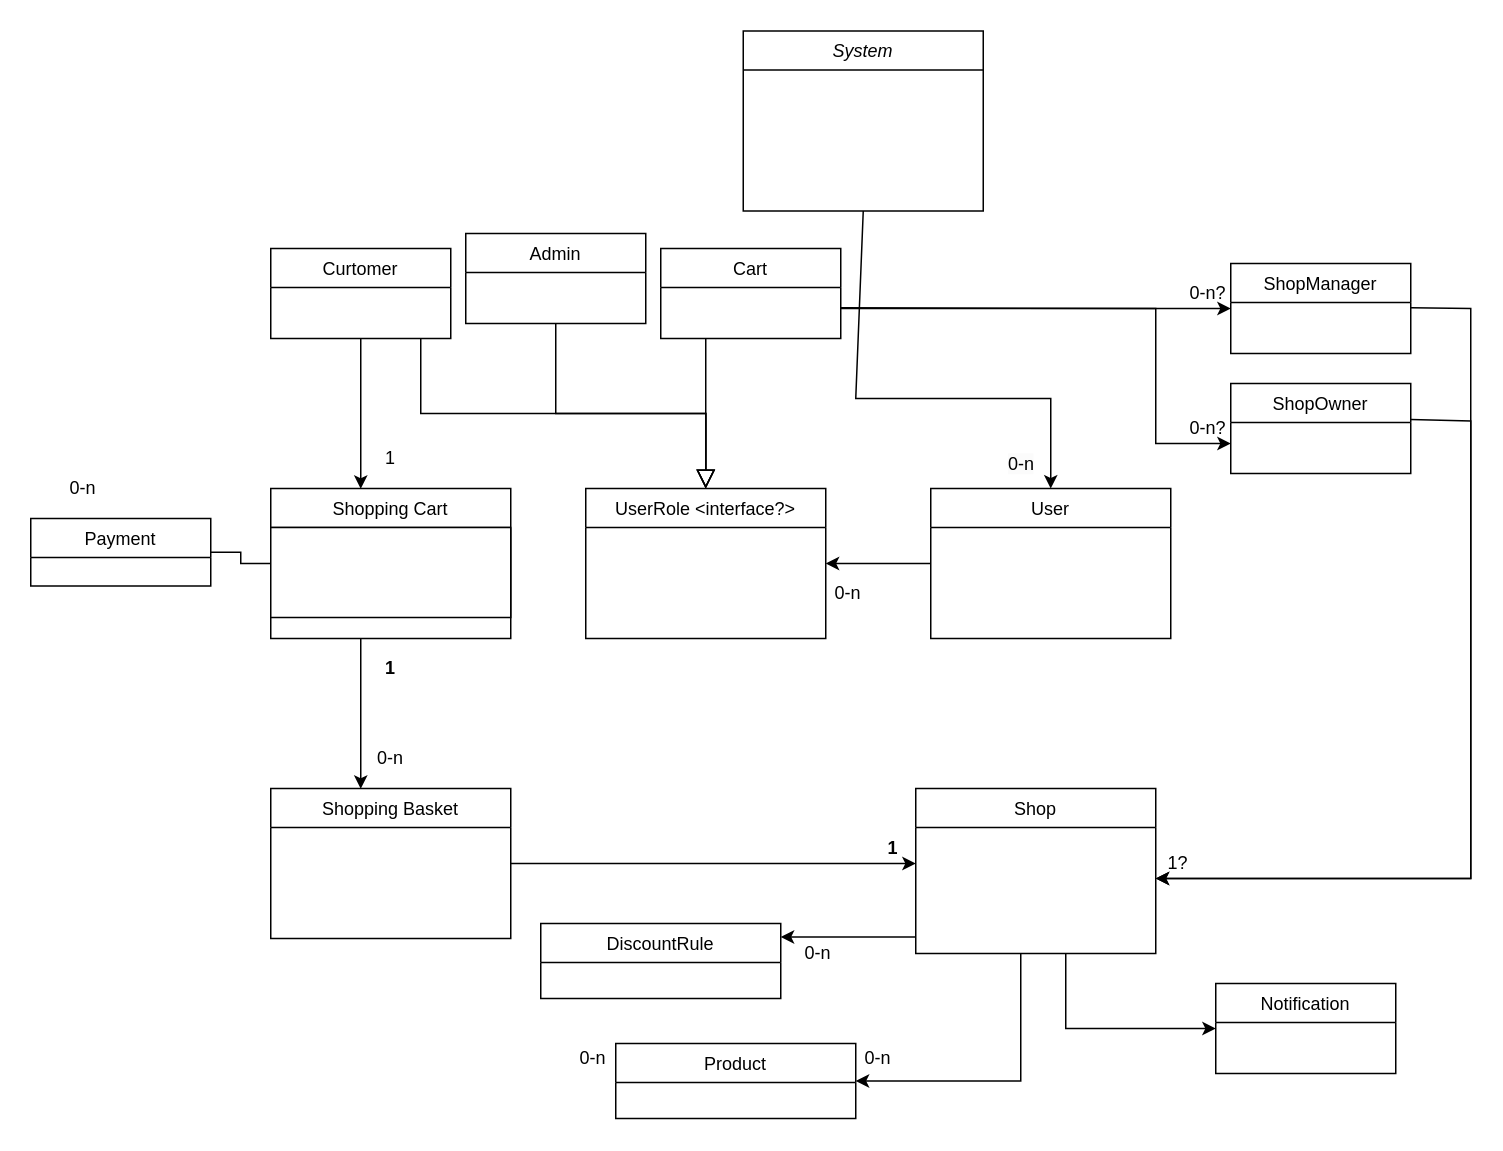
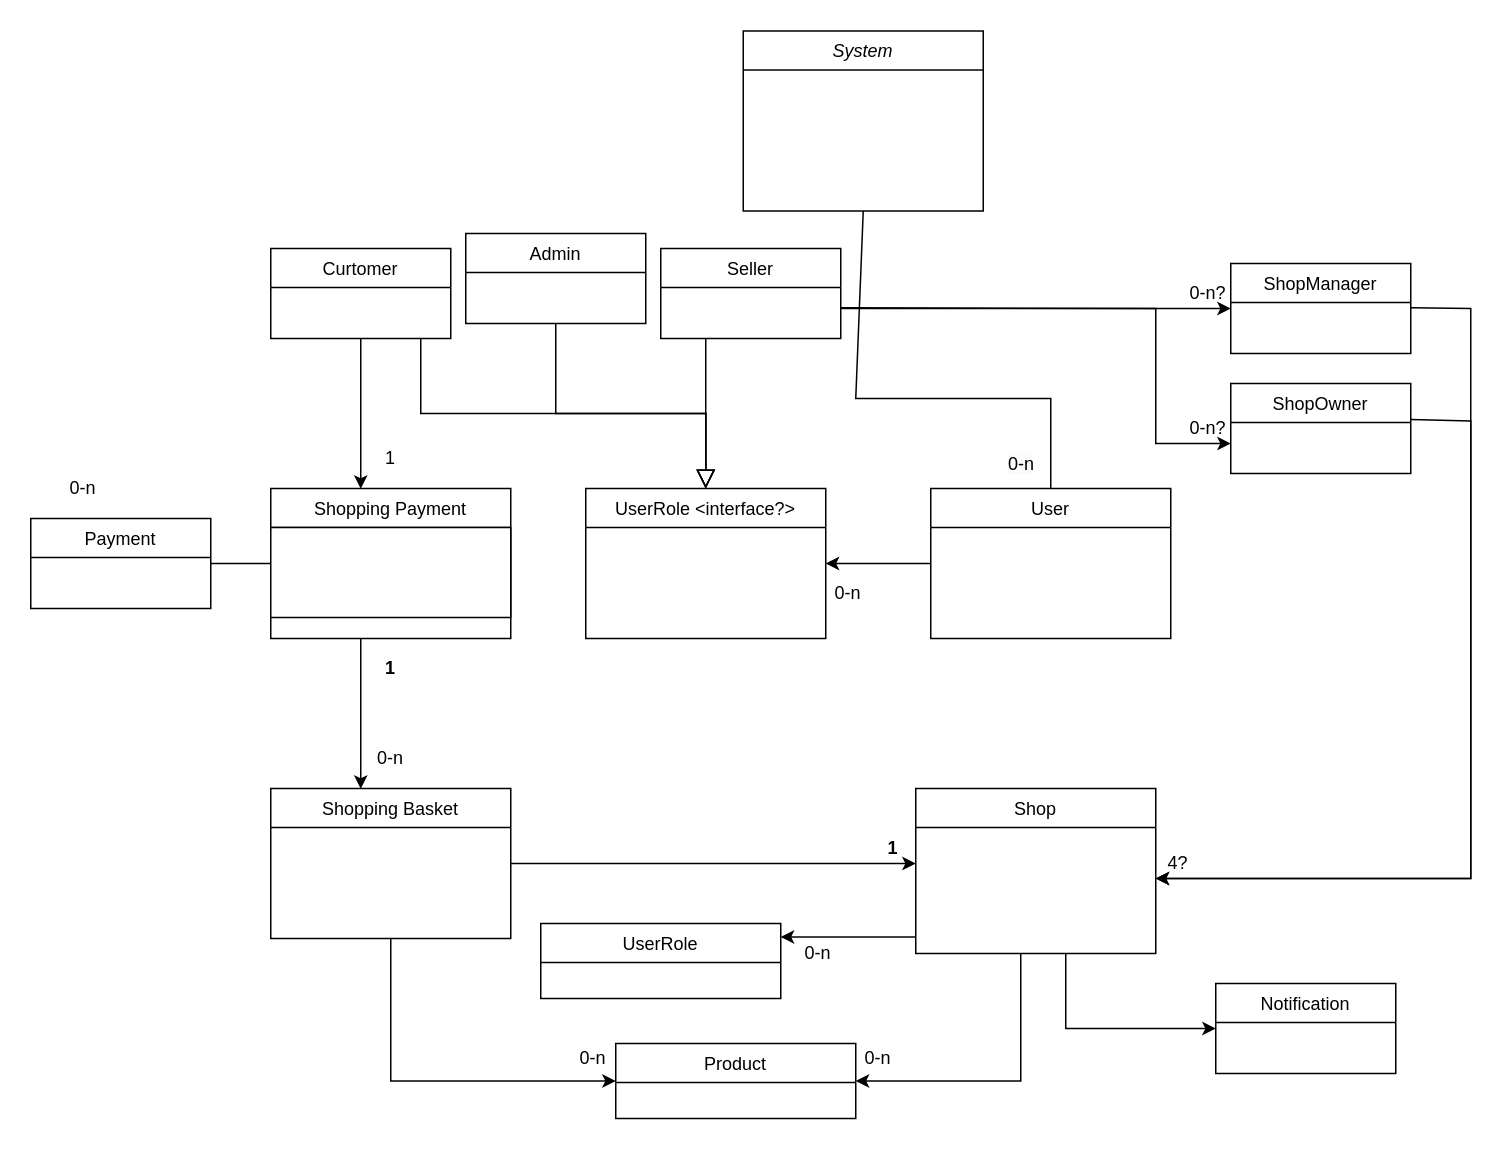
(750, 269) -> (750, 269)
(1051, 477) -> (1051, 481)
(390, 509) -> (390, 509)
(121, 552) -> (121, 563)
(1178, 863) -> (1178, 863)
(660, 944) -> (660, 944)
none -> (429, 1081)
